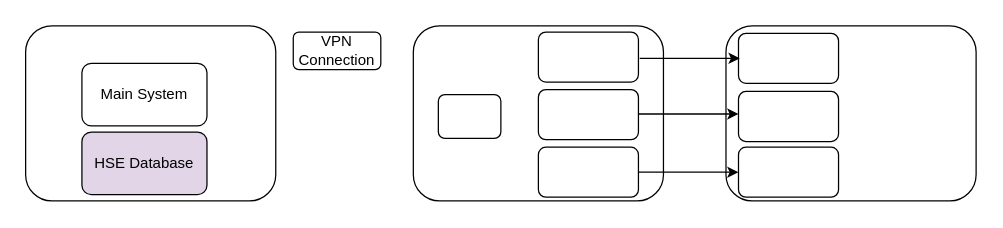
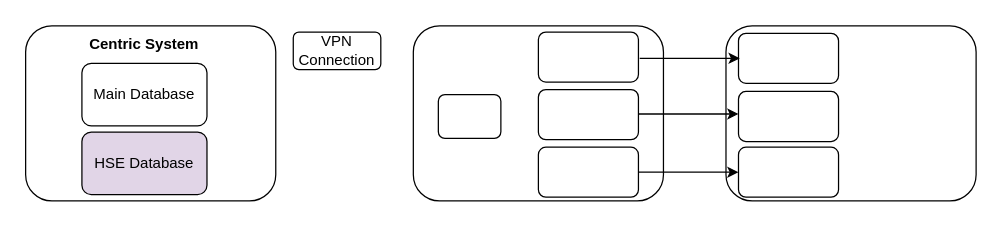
none -> (144, 44)
(144, 94) -> (144, 94)
